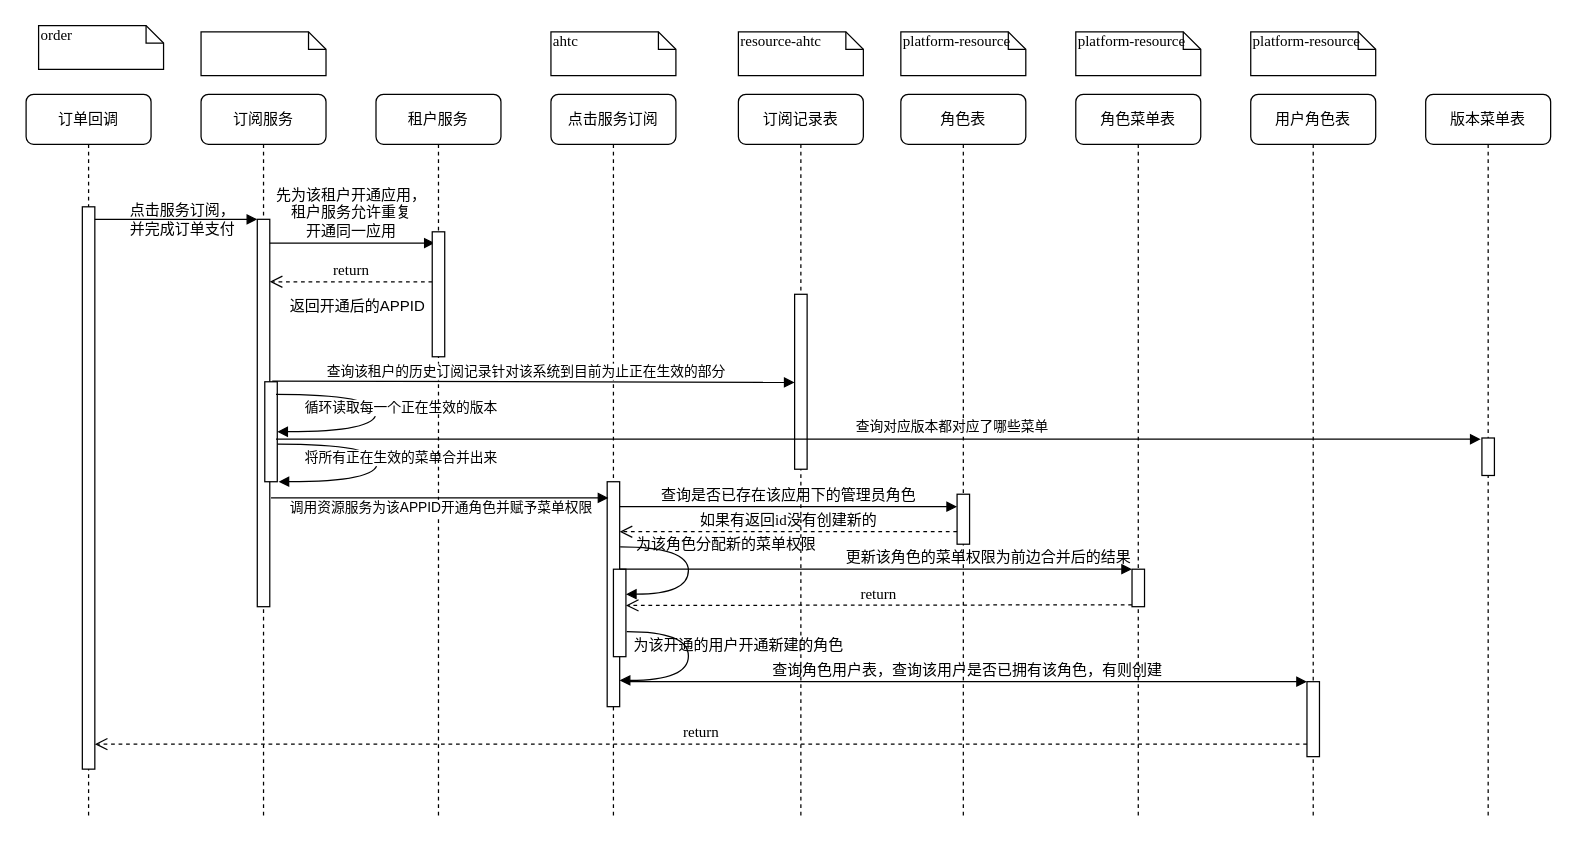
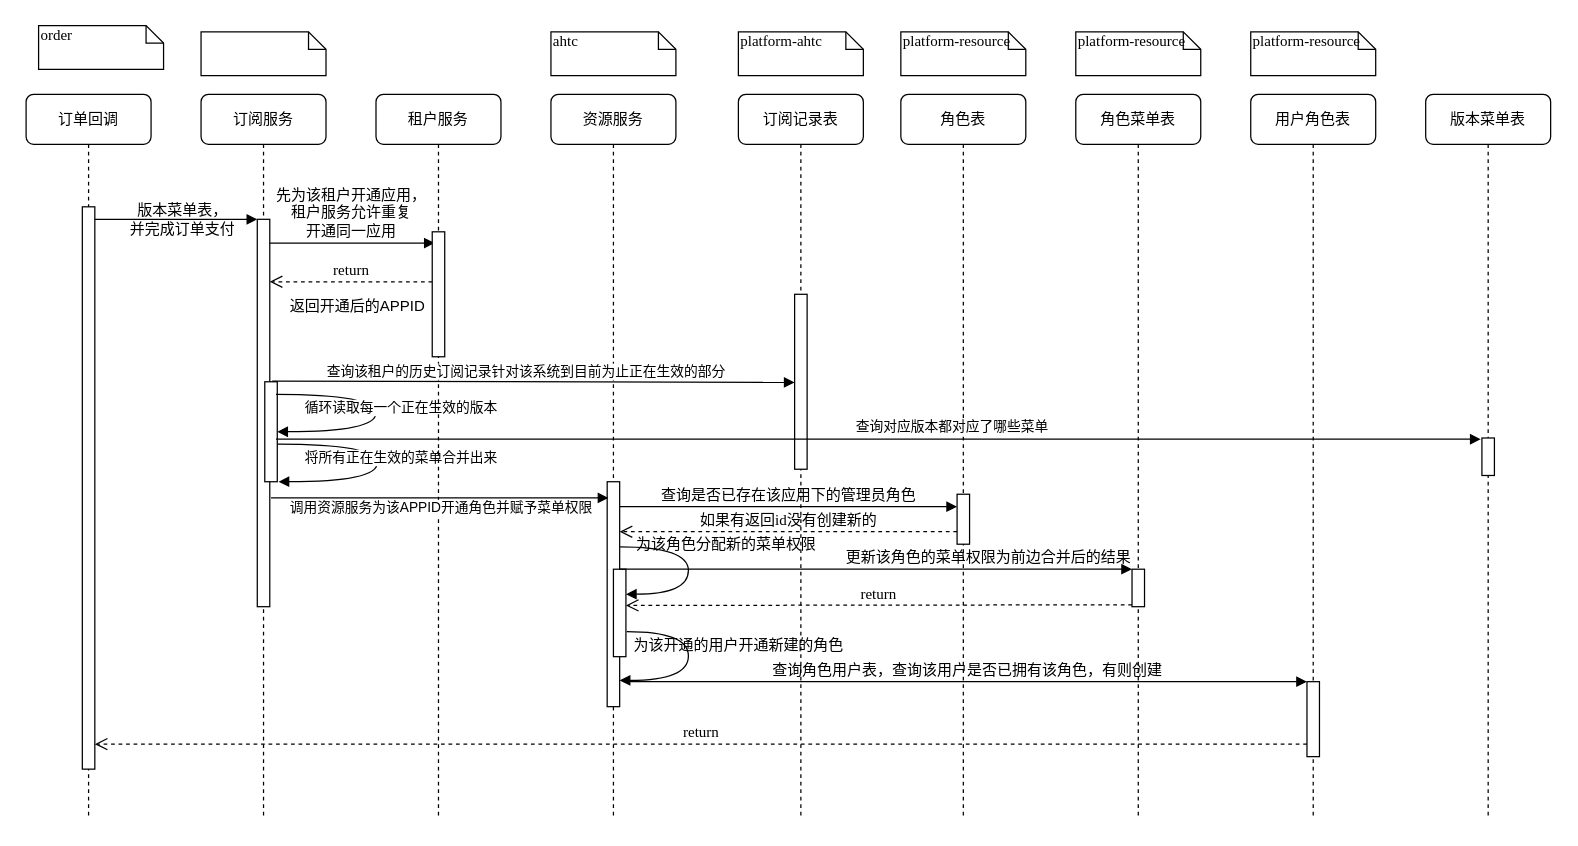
(795, 42) -> (793, 42)
(613, 119) -> (613, 119)
(183, 219) -> (183, 219)
